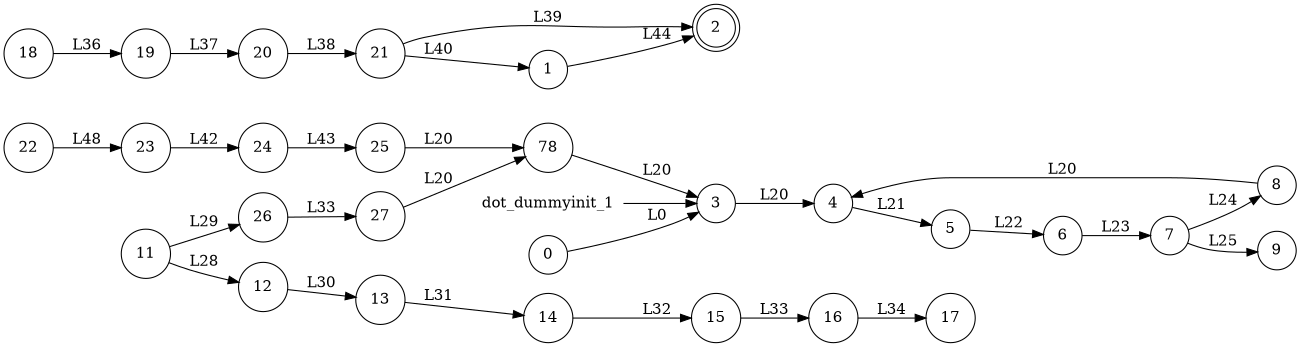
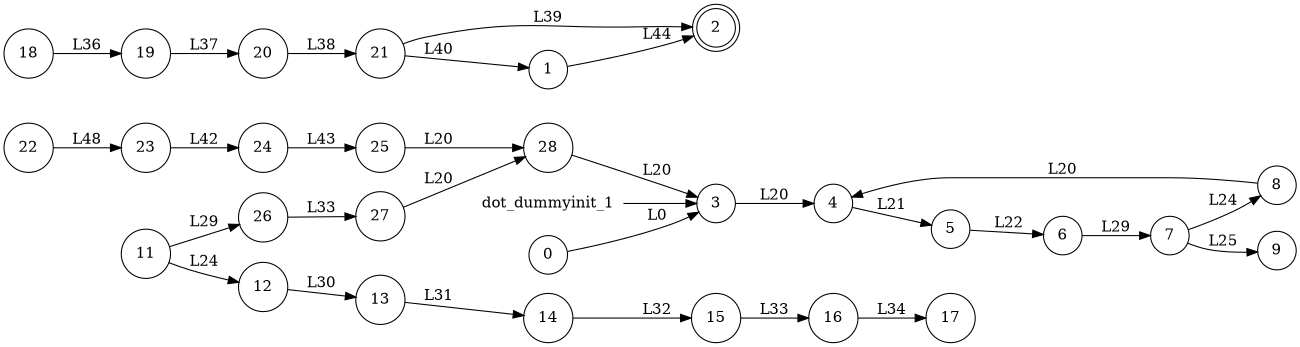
(548, 148) -> (548, 148)
(1116, 228) -> (1116, 228)
(205, 262) -> (205, 262)
